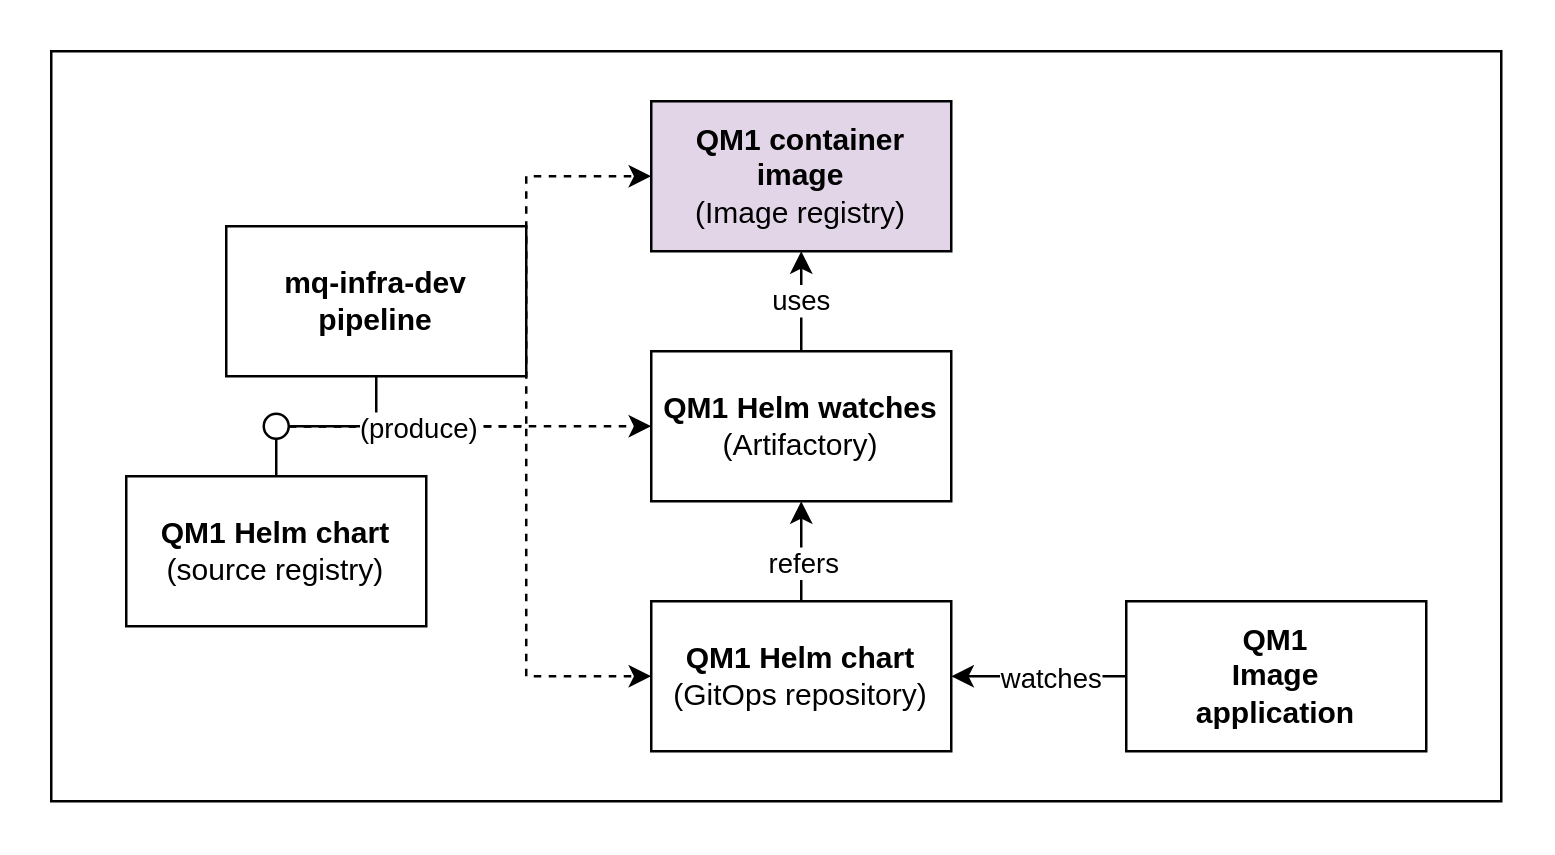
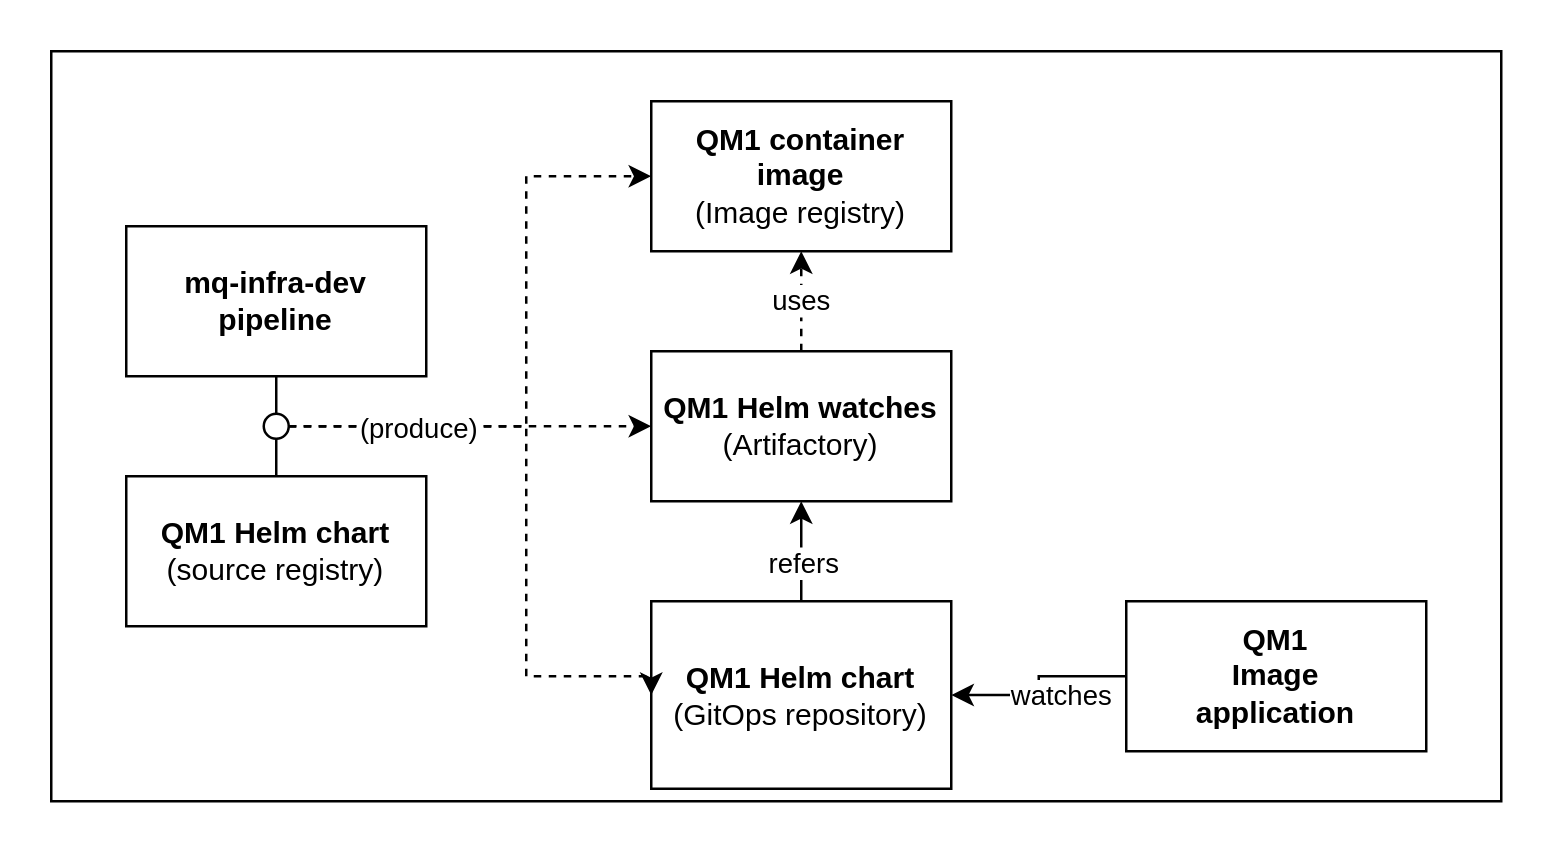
(801, 176) -> (801, 176)
(376, 301) -> (276, 301)
(801, 334) -> (801, 334)
(801, 676) -> (801, 695)
